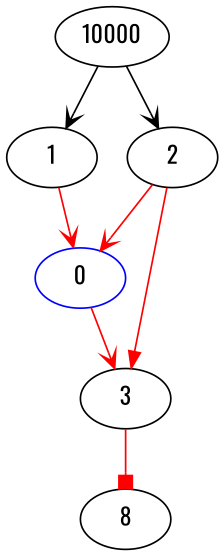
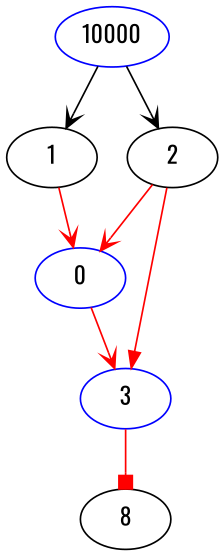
(112, 37) -> (112, 37)
(126, 399) -> (126, 399)
